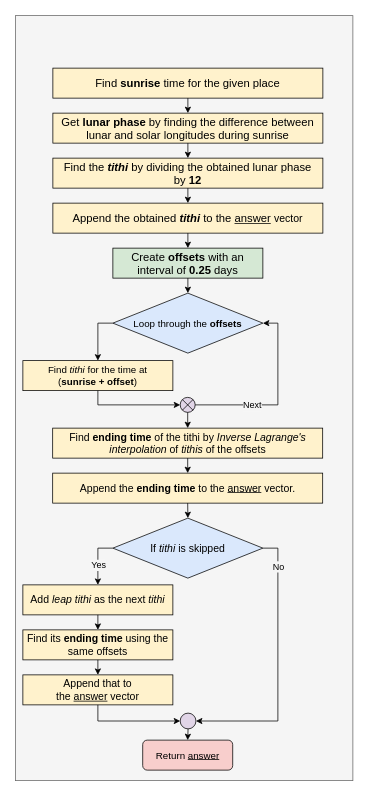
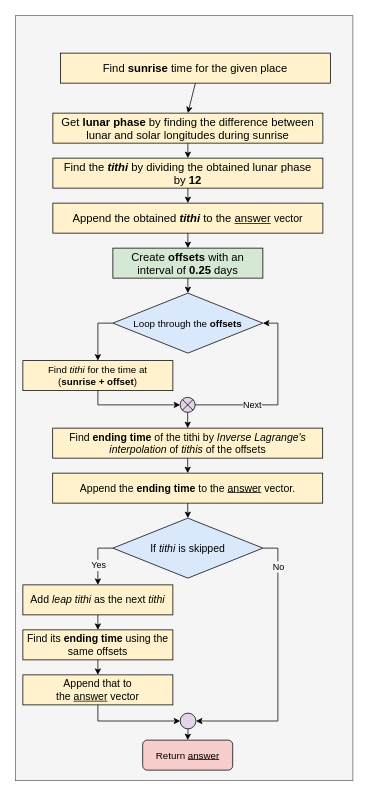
(188, 83) -> (195, 68)
